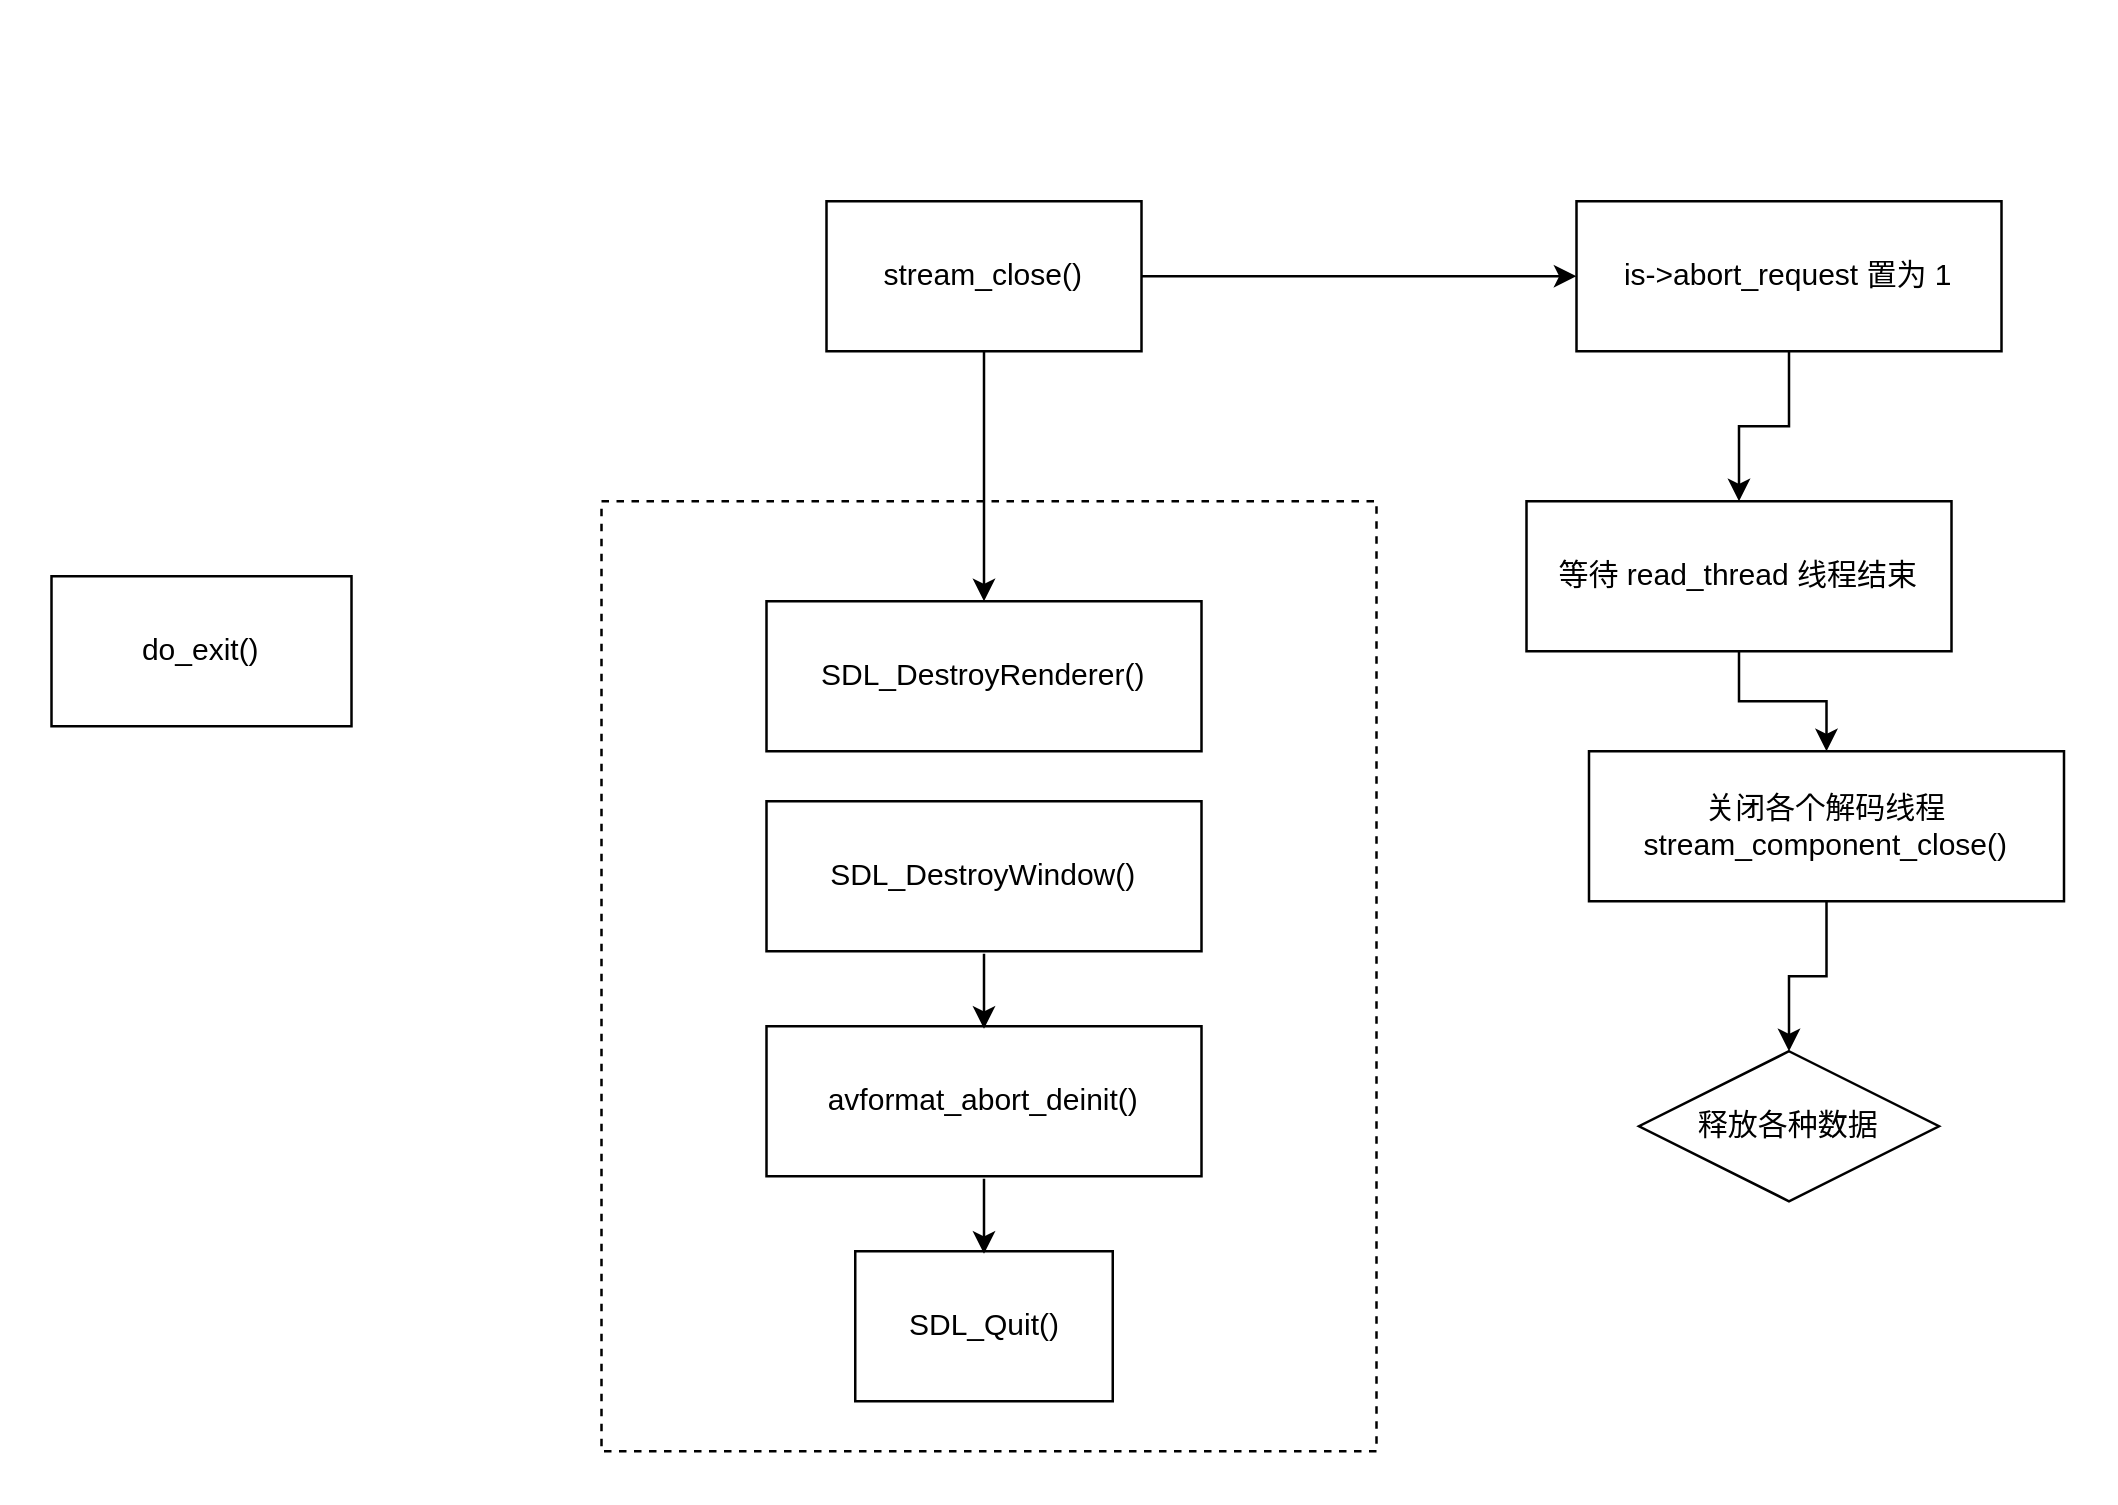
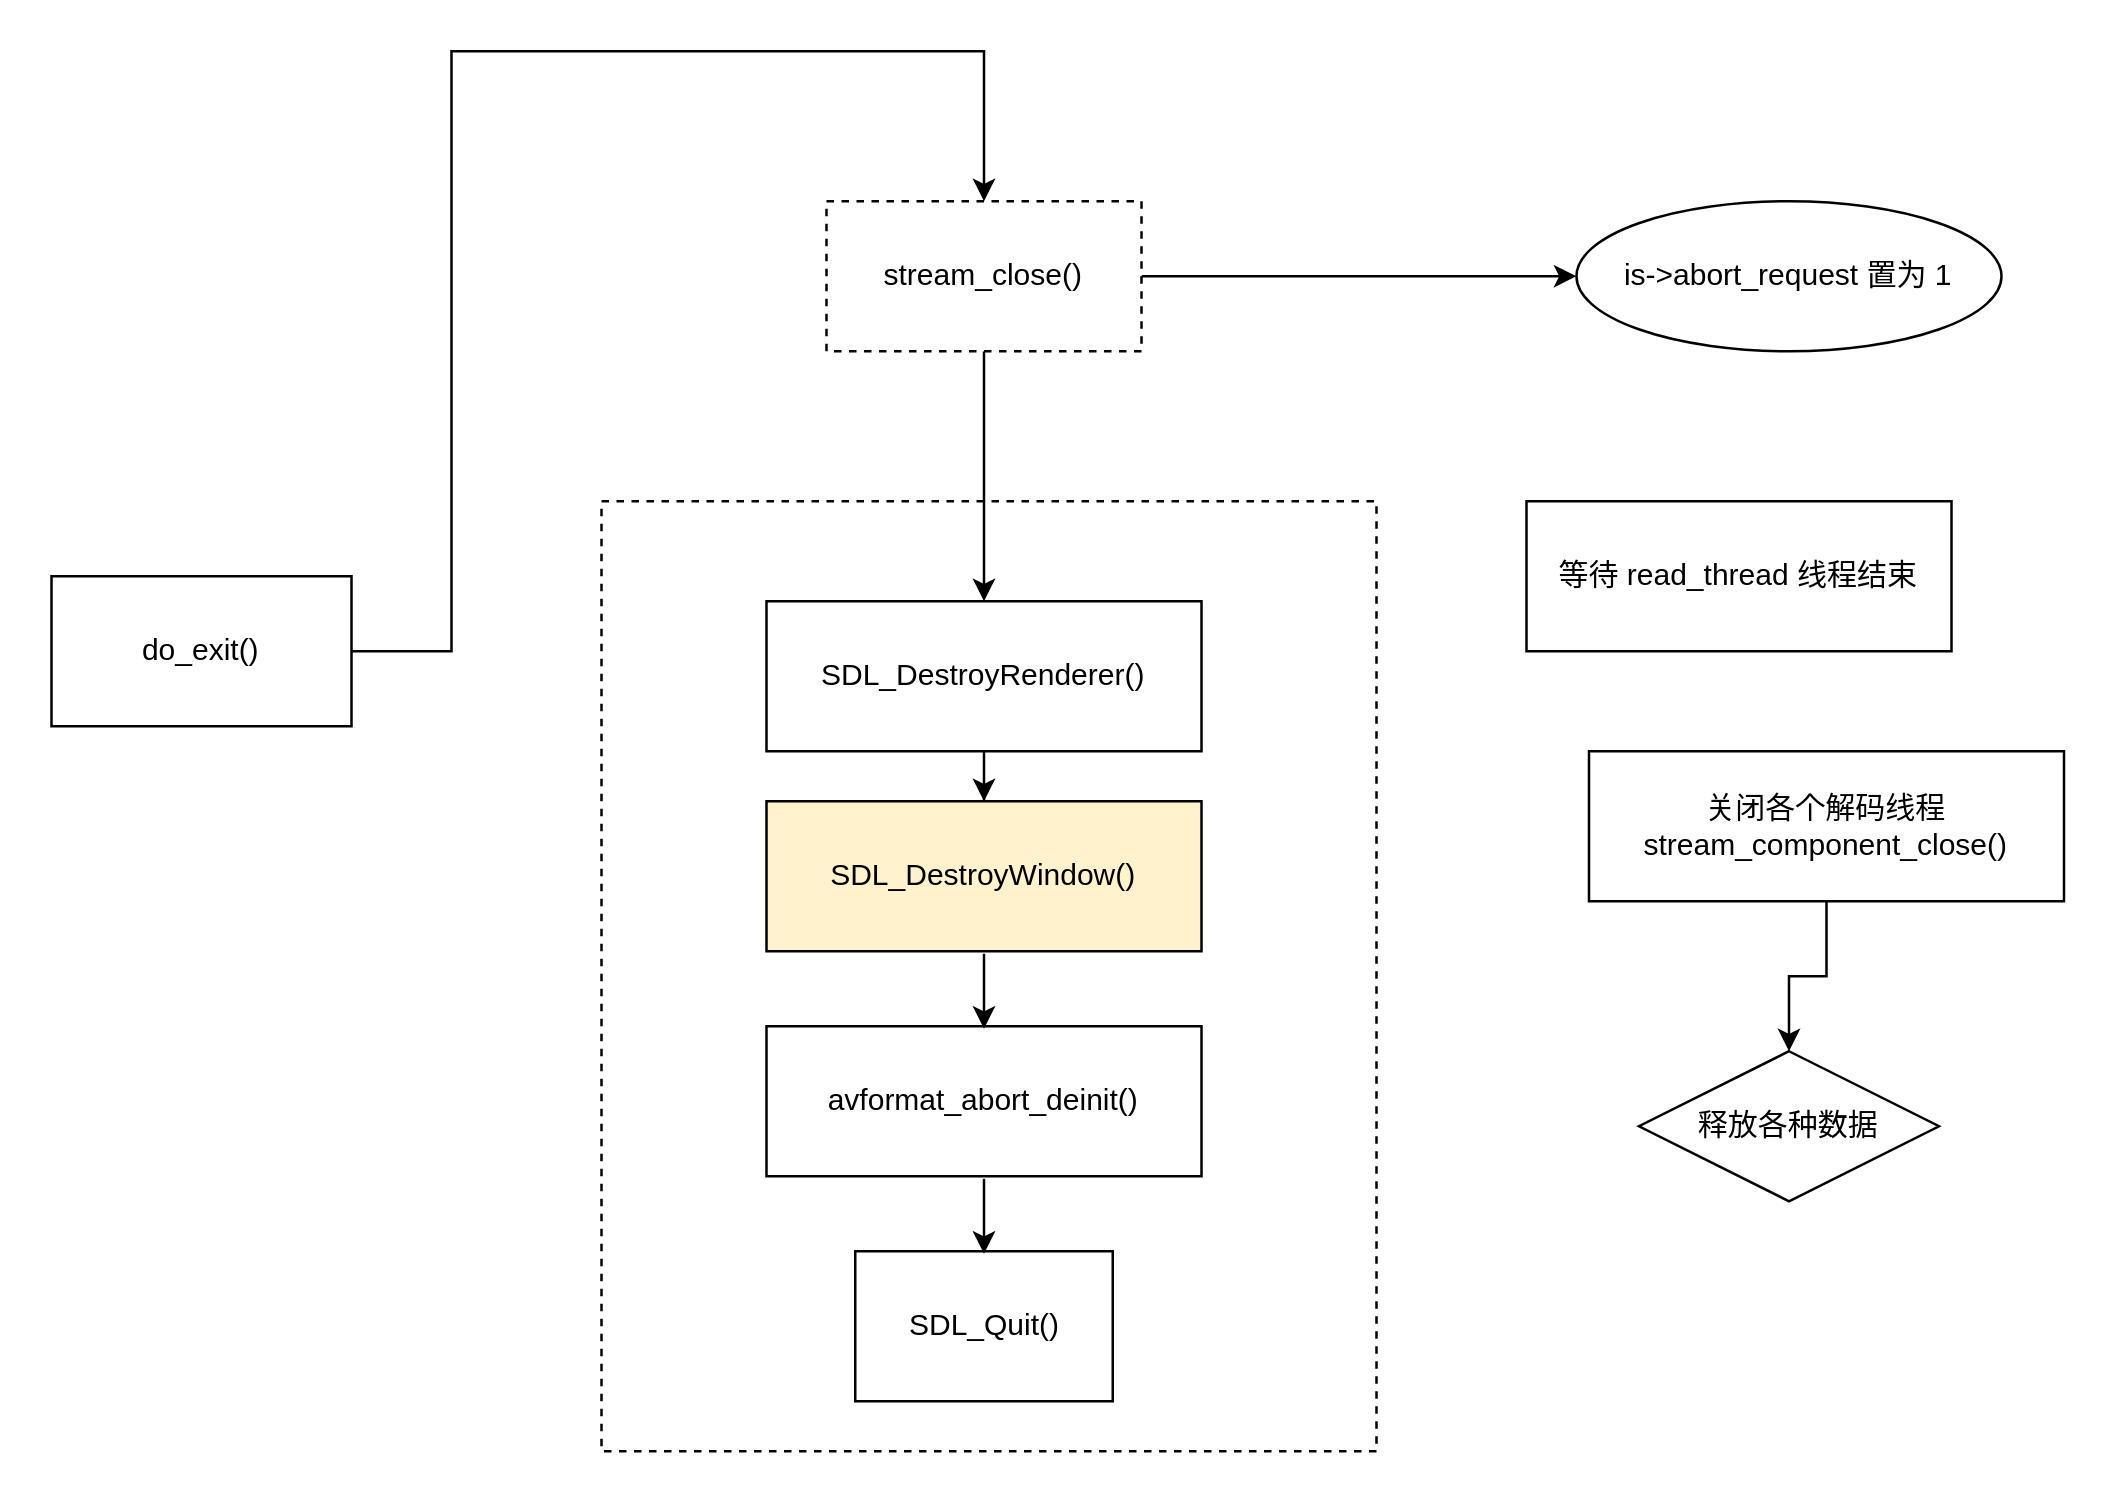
none -> (451, 68)
(984, 276) -> (984, 276)
(1789, 276) -> (1789, 276)
(1772, 426) -> none
(1774, 701) -> none
none -> (984, 784)
(984, 876) -> (984, 876)
